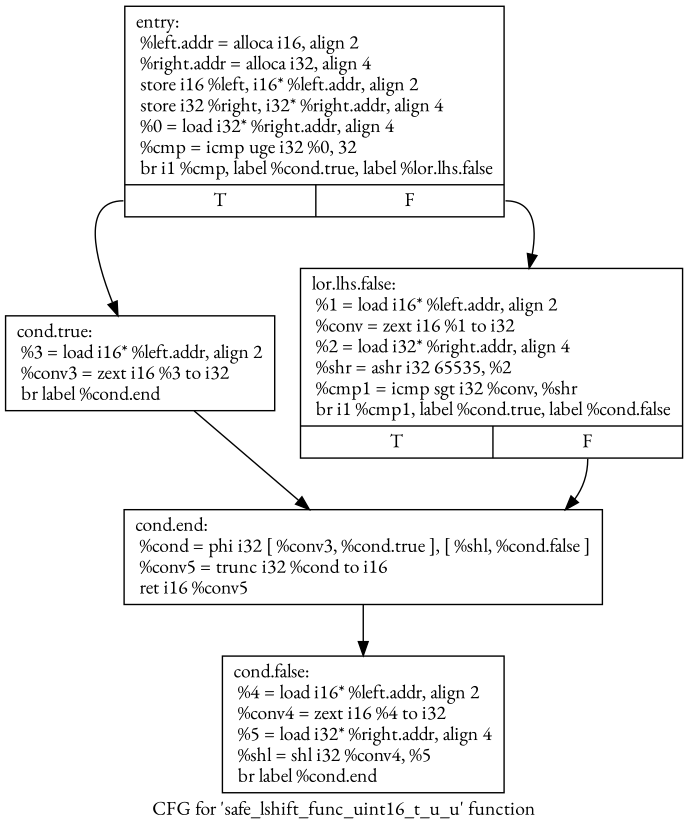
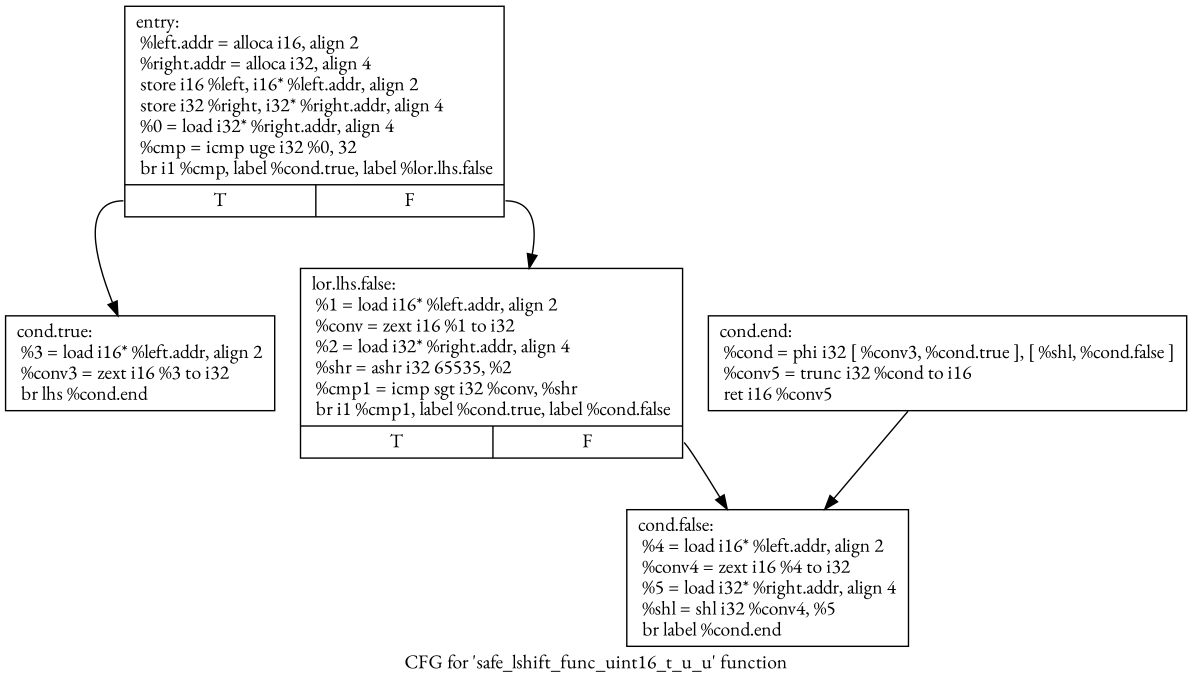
(89, 394) -> (82, 394)
(246, 456) -> none
(585, 480) -> (703, 469)
